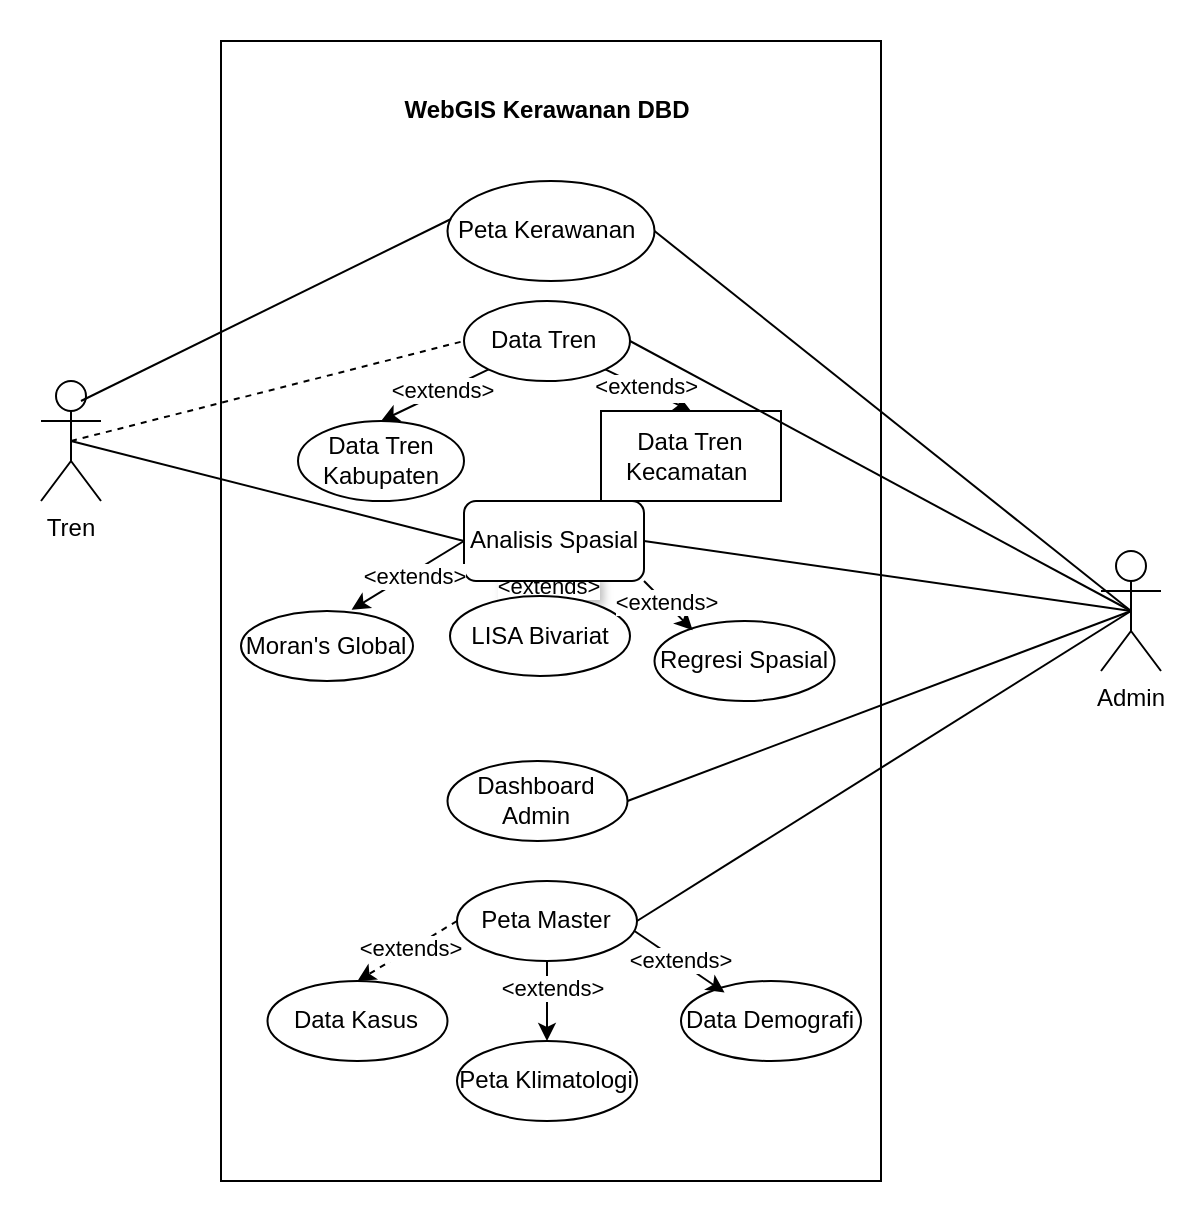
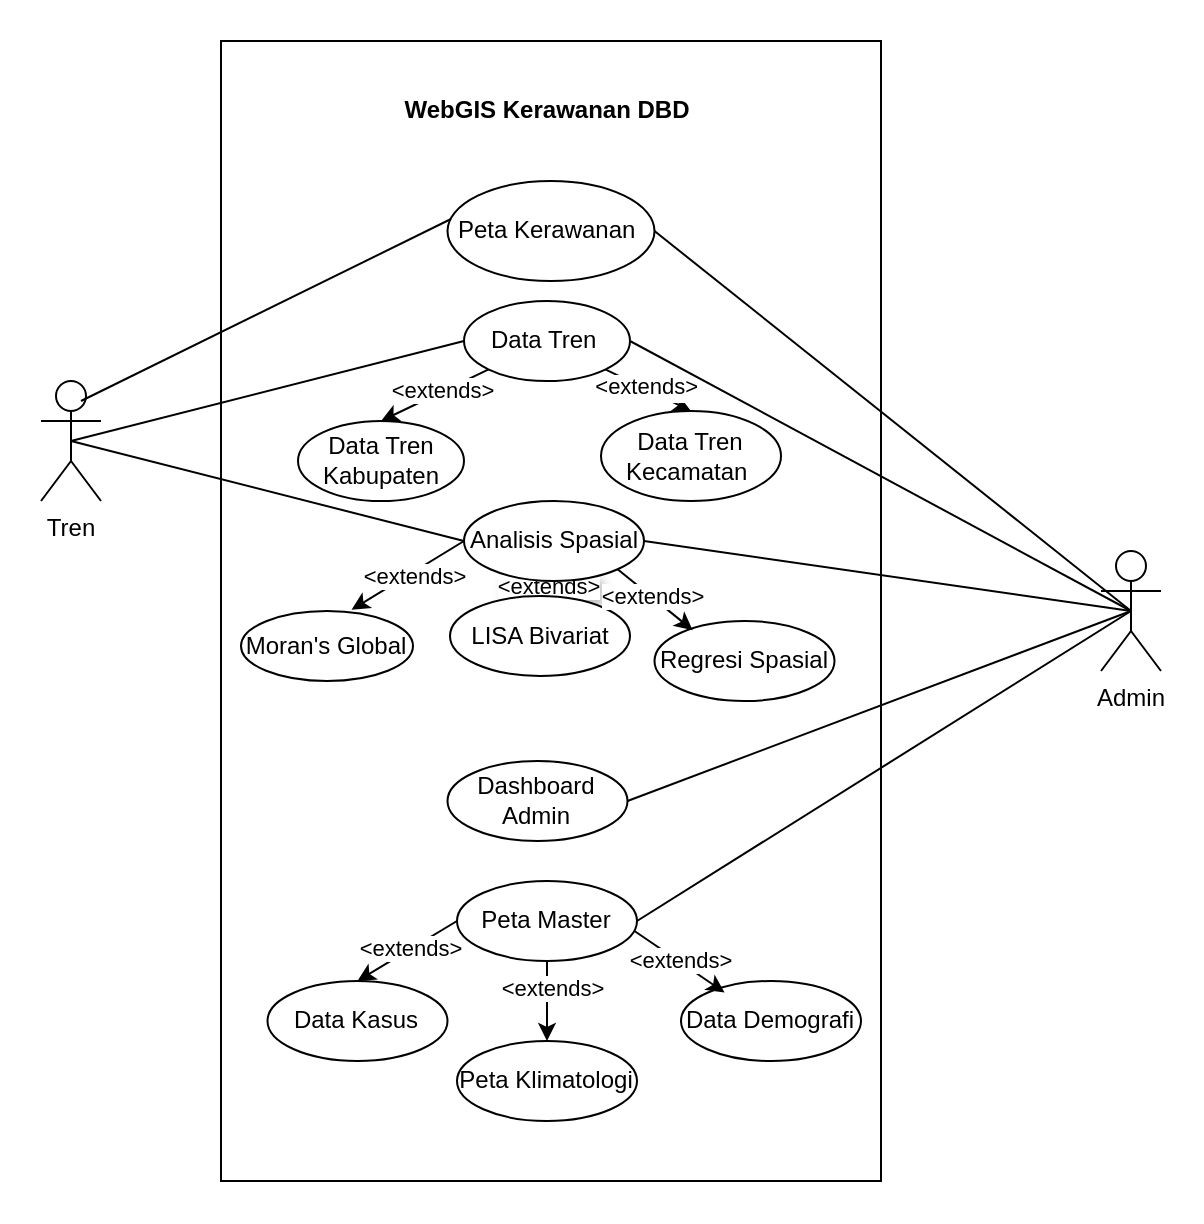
(279, 388) -> (279, 388)
(691, 456) -> (691, 456)
(554, 541) -> (554, 541)
(445, 928) -> (445, 928)
